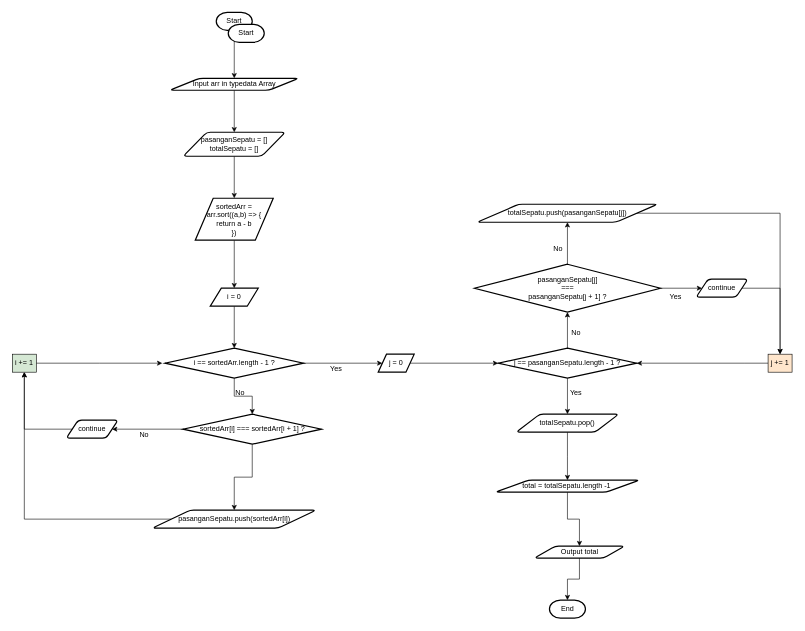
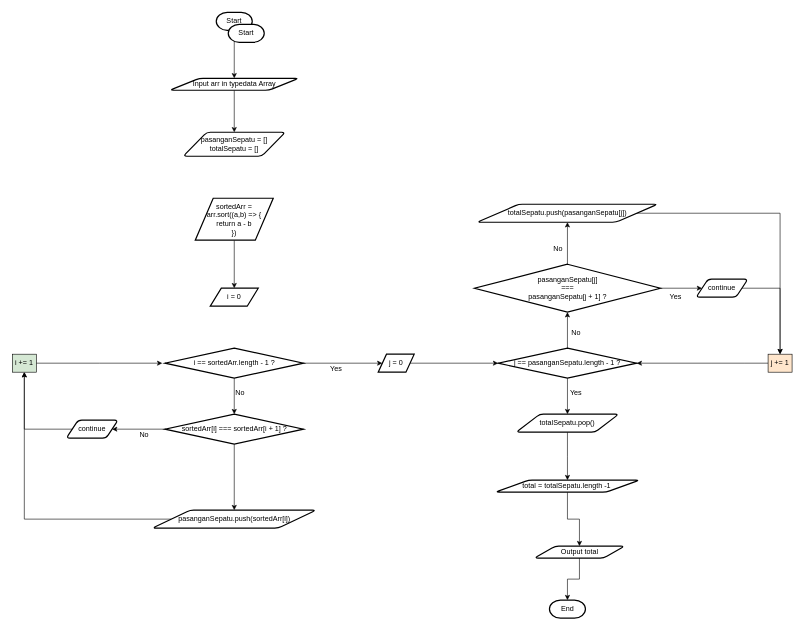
(234, 192) -> none
(234, 342) -> none
(252, 429) -> (234, 429)
